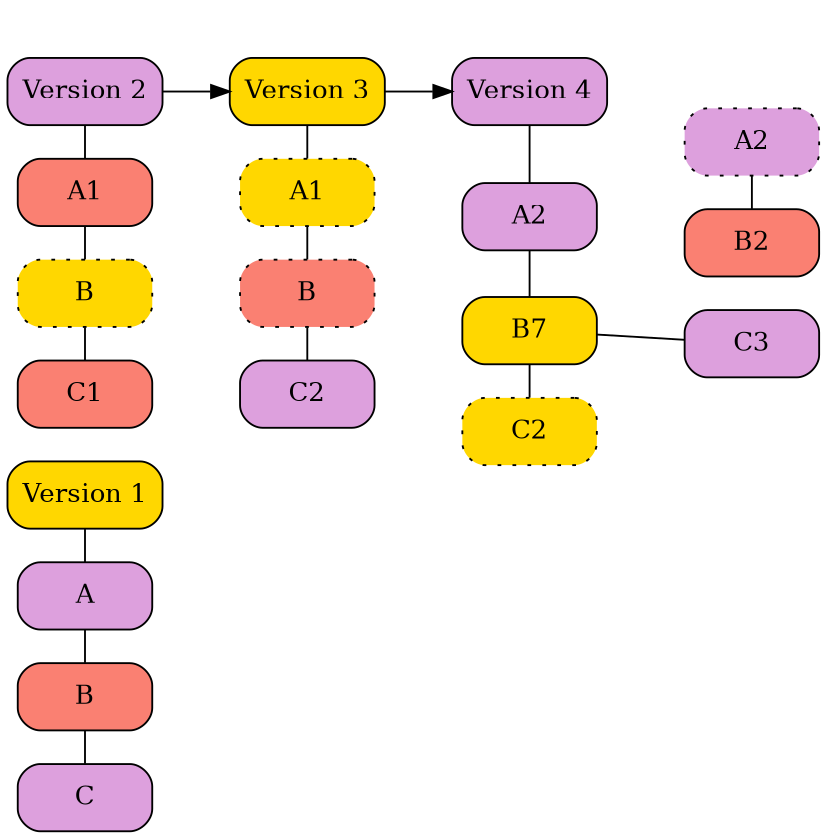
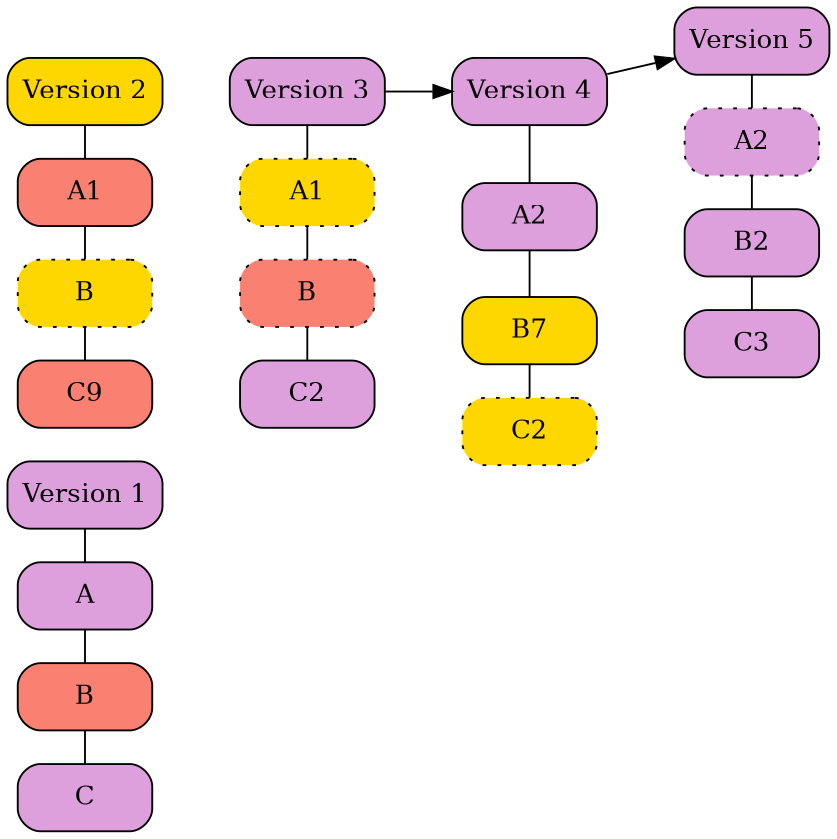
none -> (752, 41)
(85, 92) -> (85, 92)
(187, 92) -> none
(307, 92) -> (307, 92)
(752, 243) -> (752, 243)
(641, 337) -> (752, 293)
(85, 394) -> (85, 394)
(85, 495) -> (85, 495)
